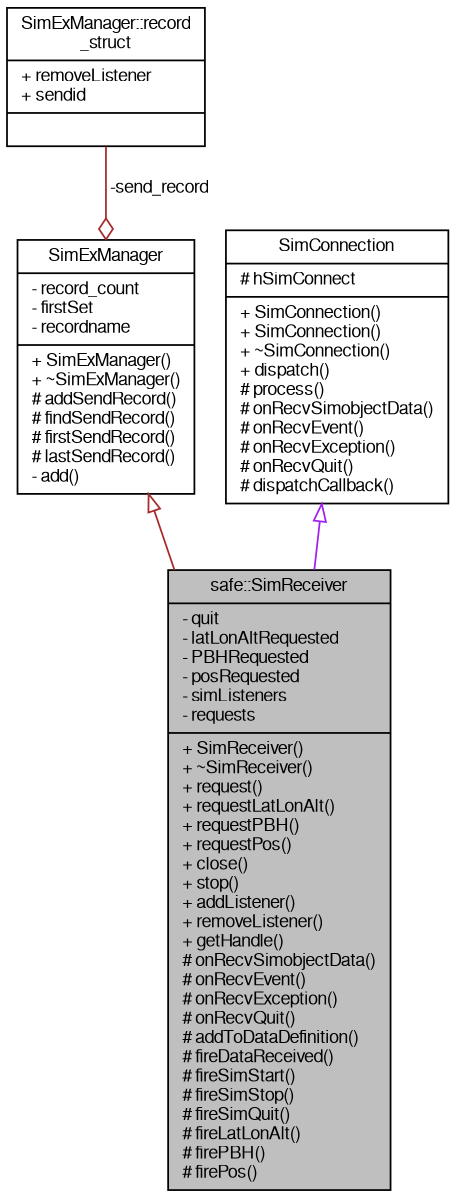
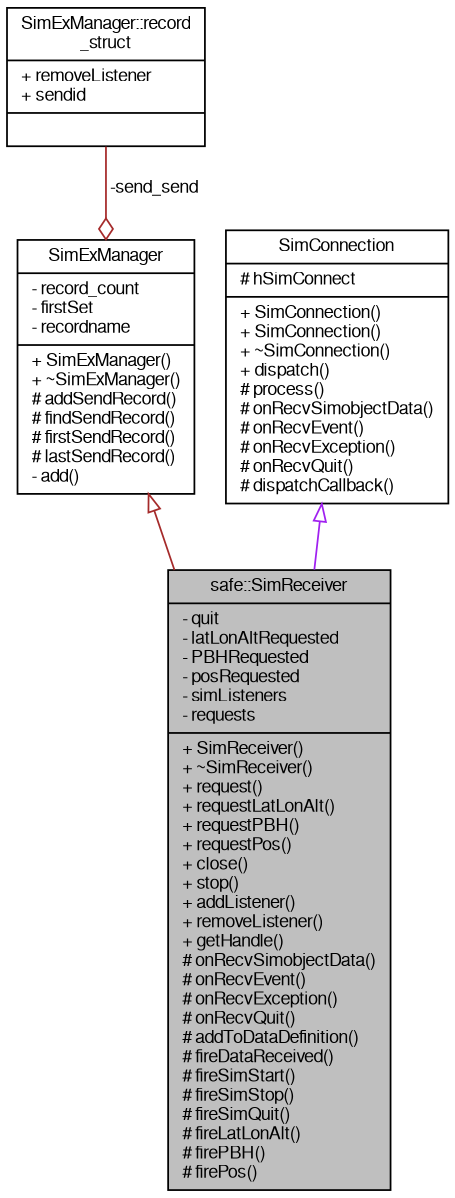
(158, 188) -> (152, 188)
